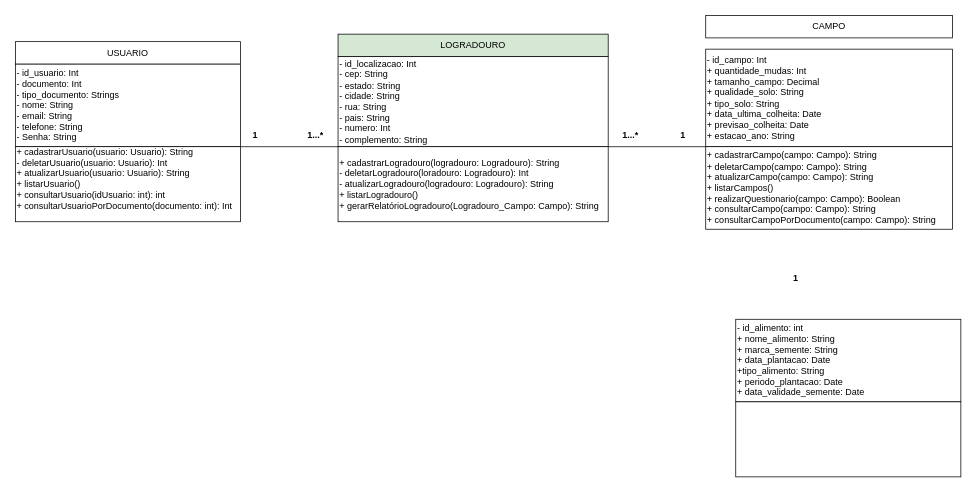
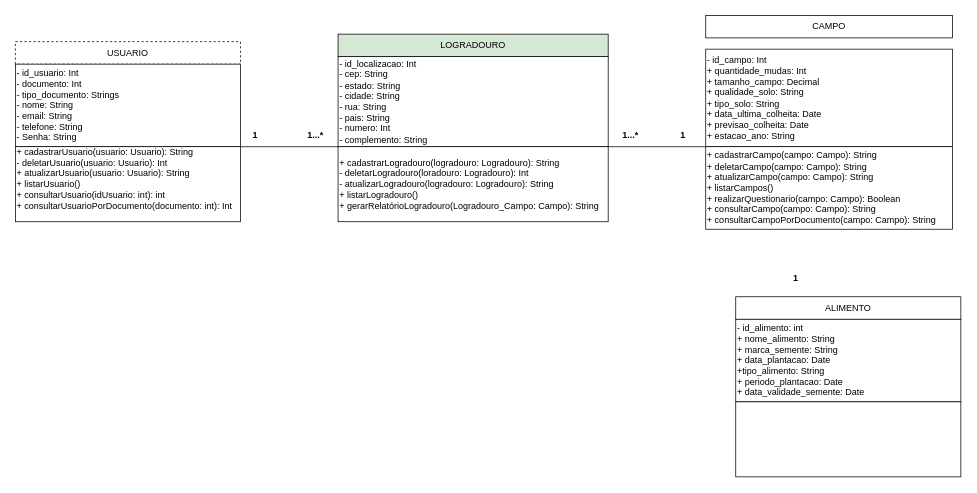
(128, 53) -> (128, 53)
none -> (848, 308)
